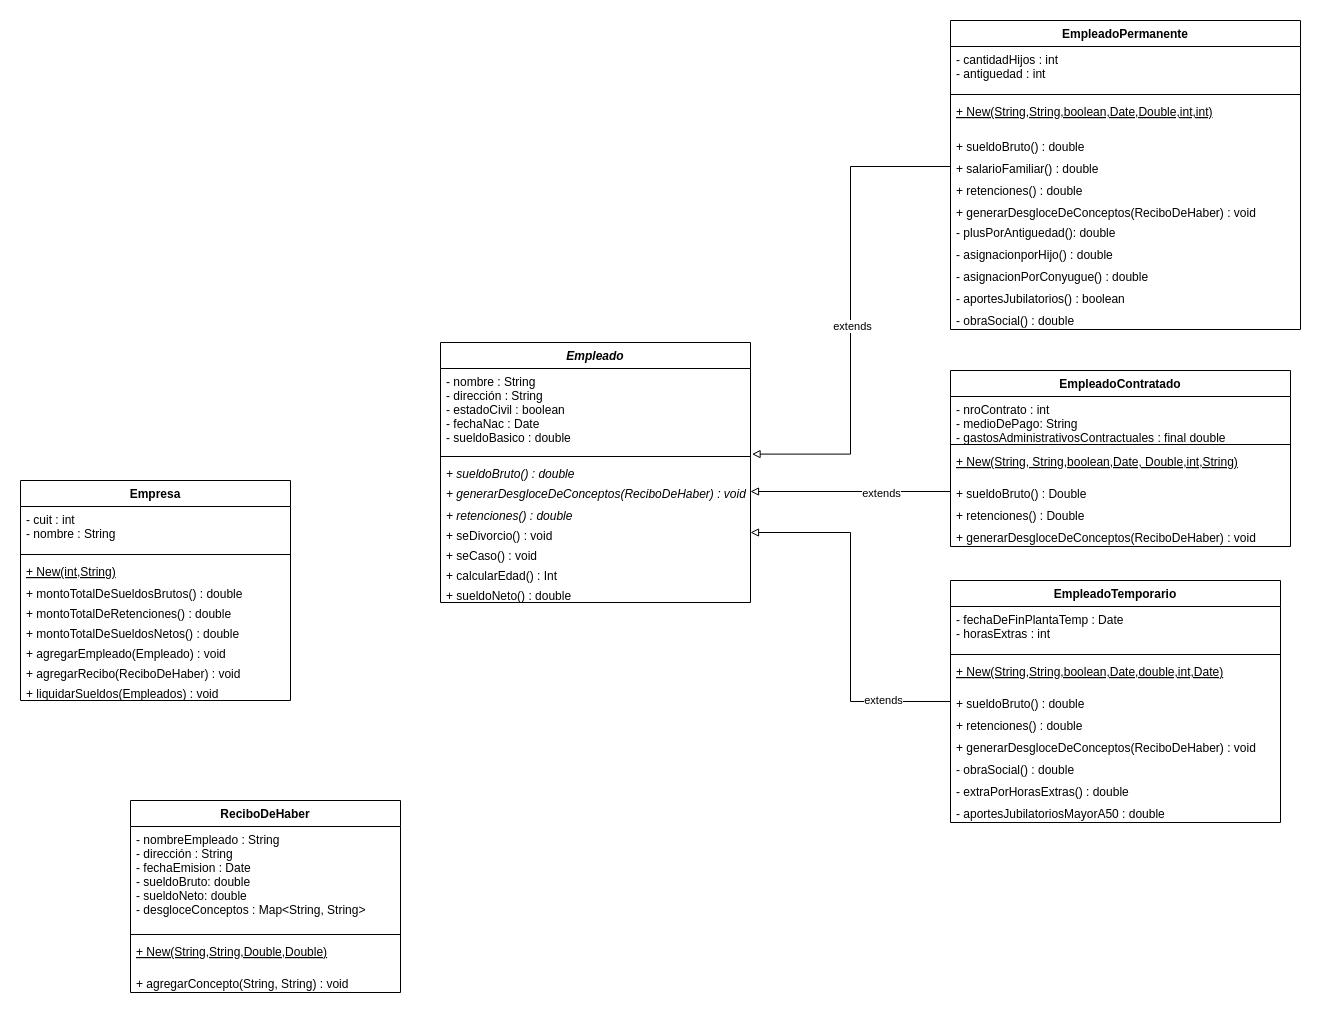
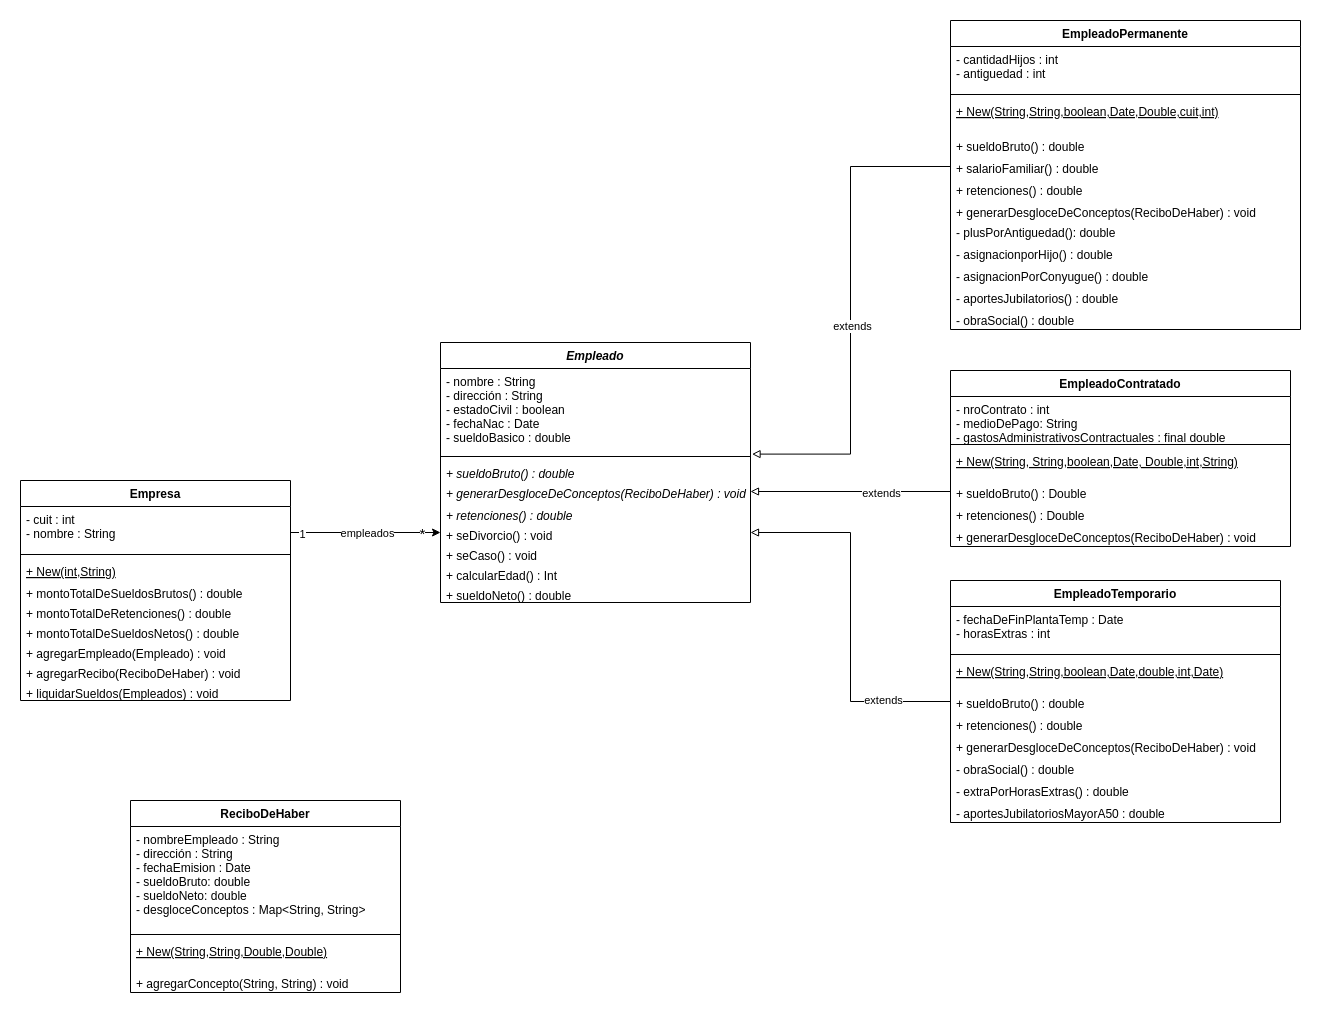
(1097, 112) -> (1100, 112)
(1054, 299) -> (1051, 299)
none -> (363, 533)
